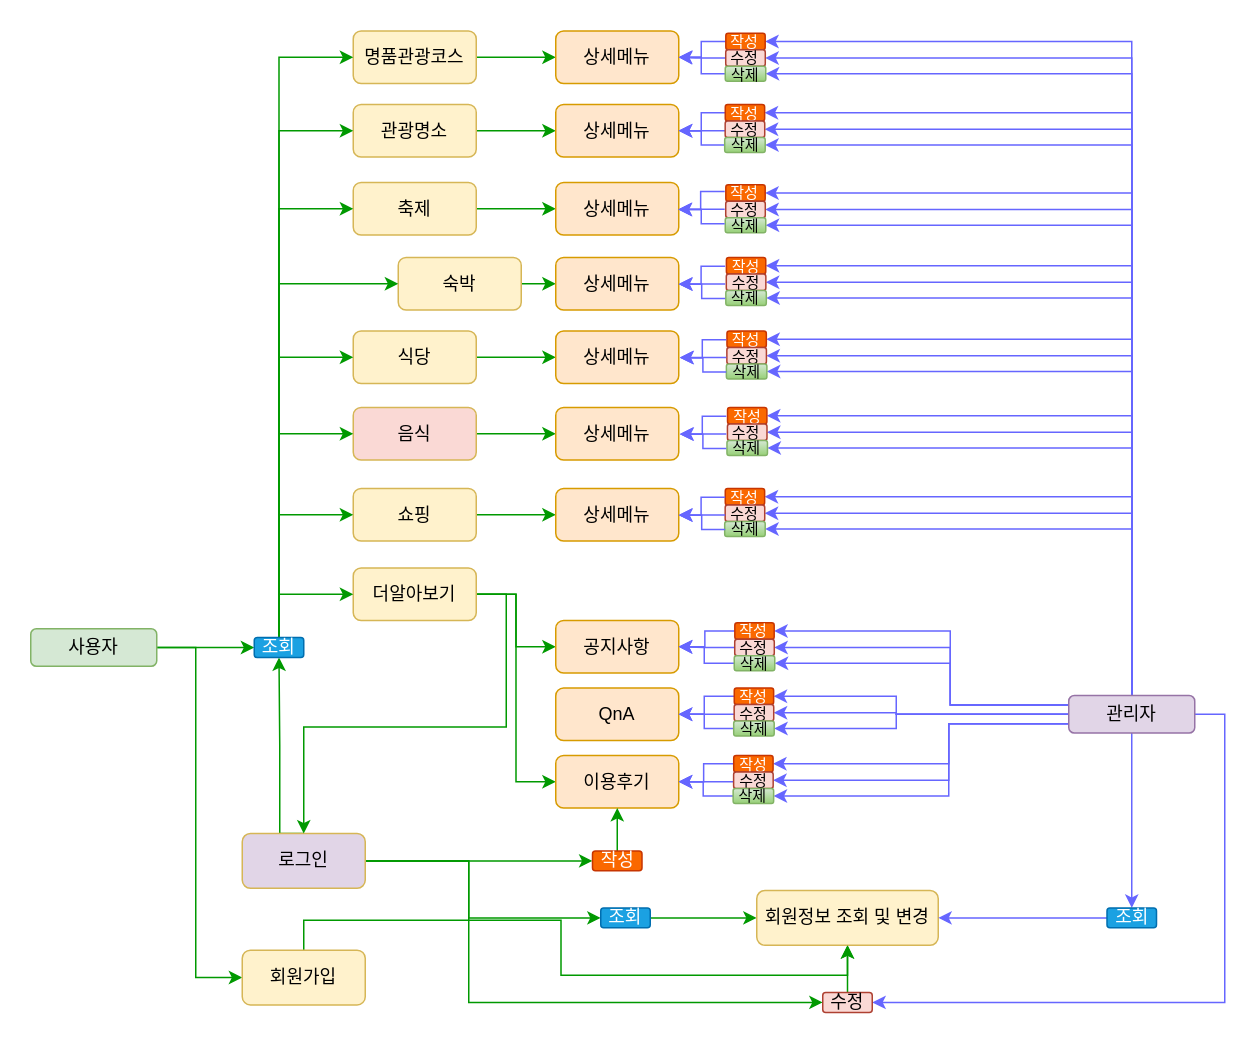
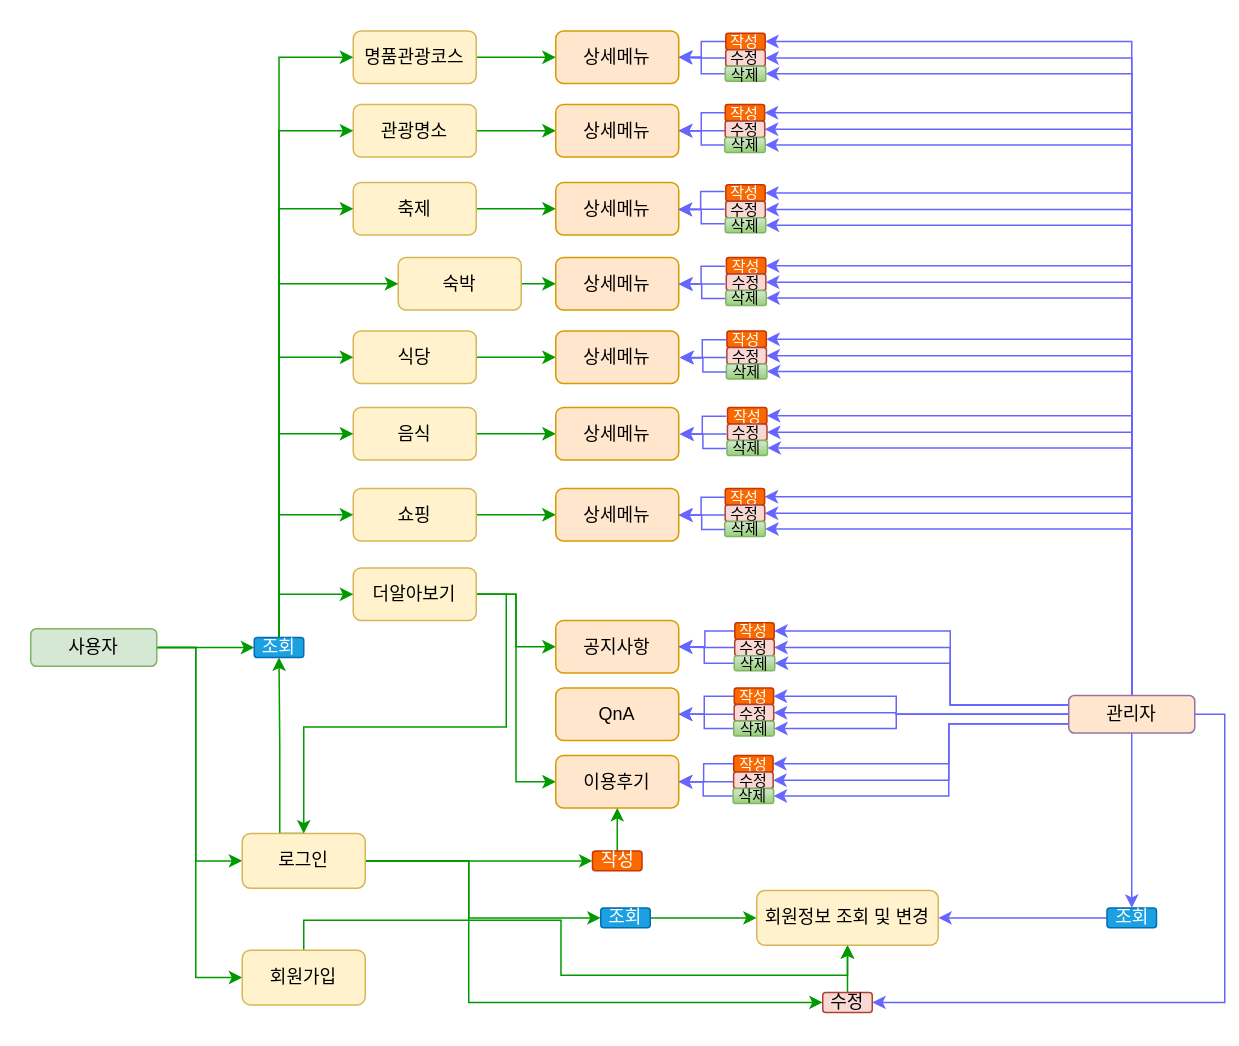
(415, 434) -> (415, 434)
(1132, 714) -> (1132, 714)
none -> (215, 861)
(304, 861) -> (304, 861)
